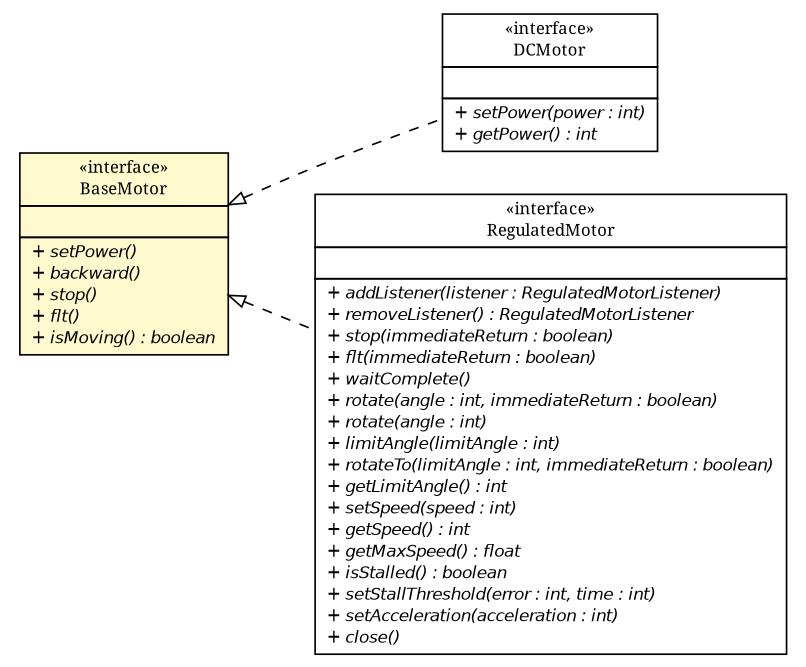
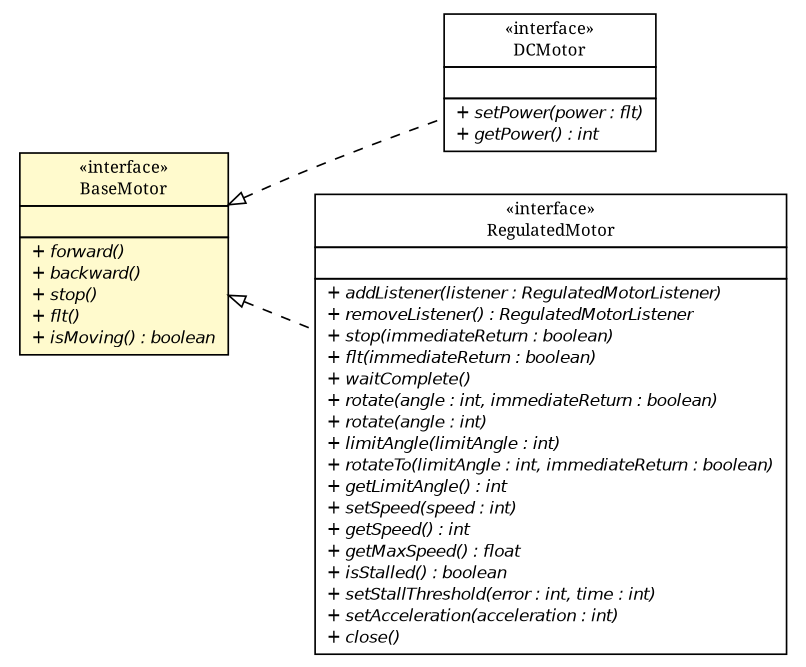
(550, 113) -> (550, 113)
(84, 252) -> (79, 252)
